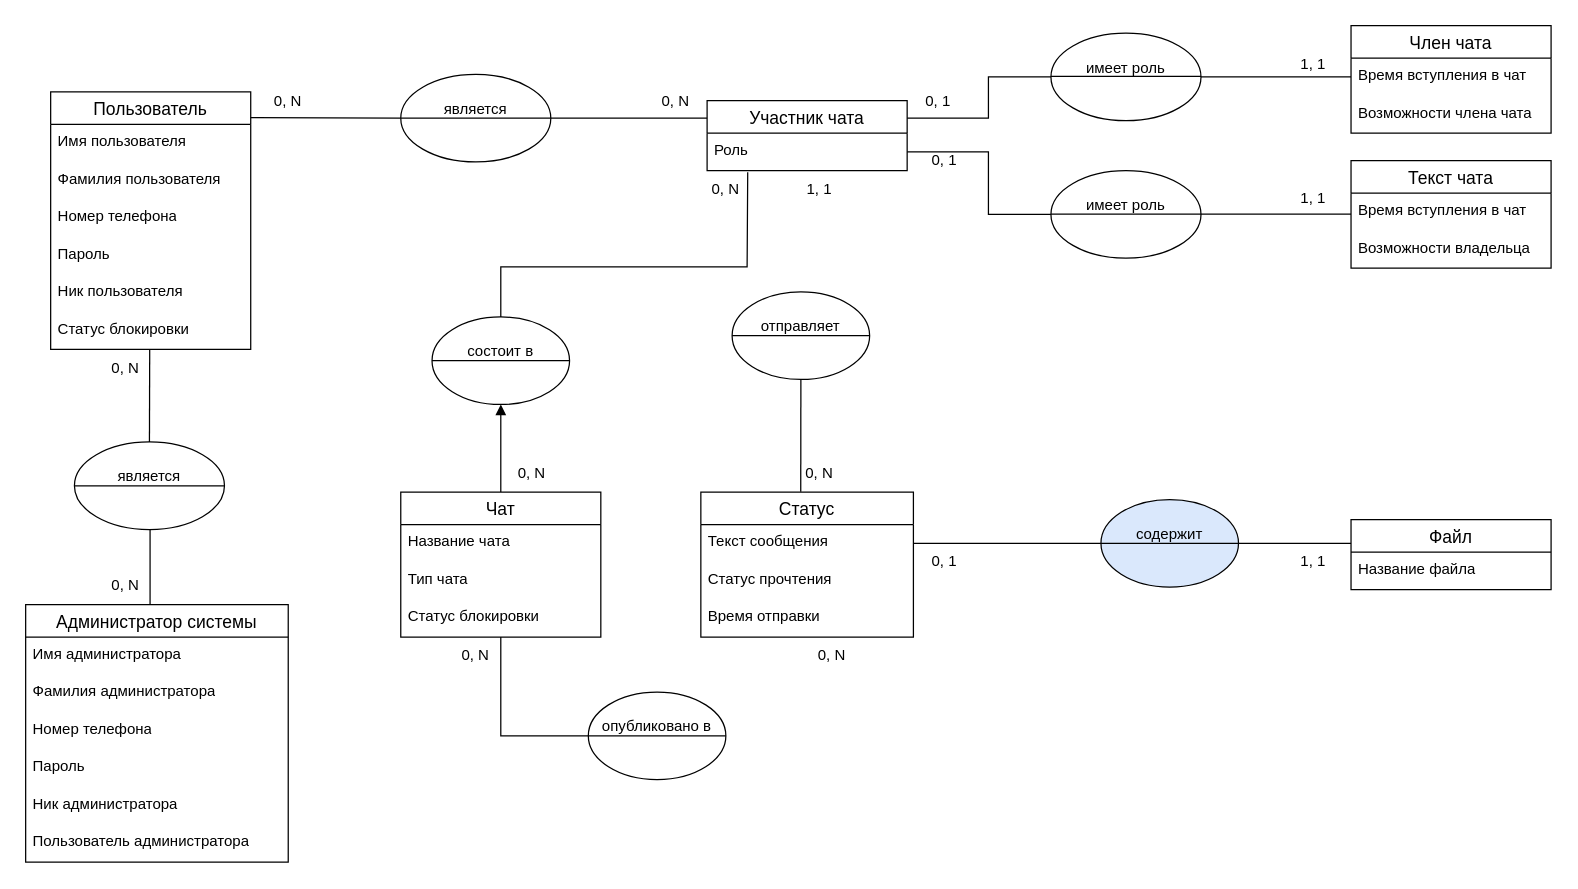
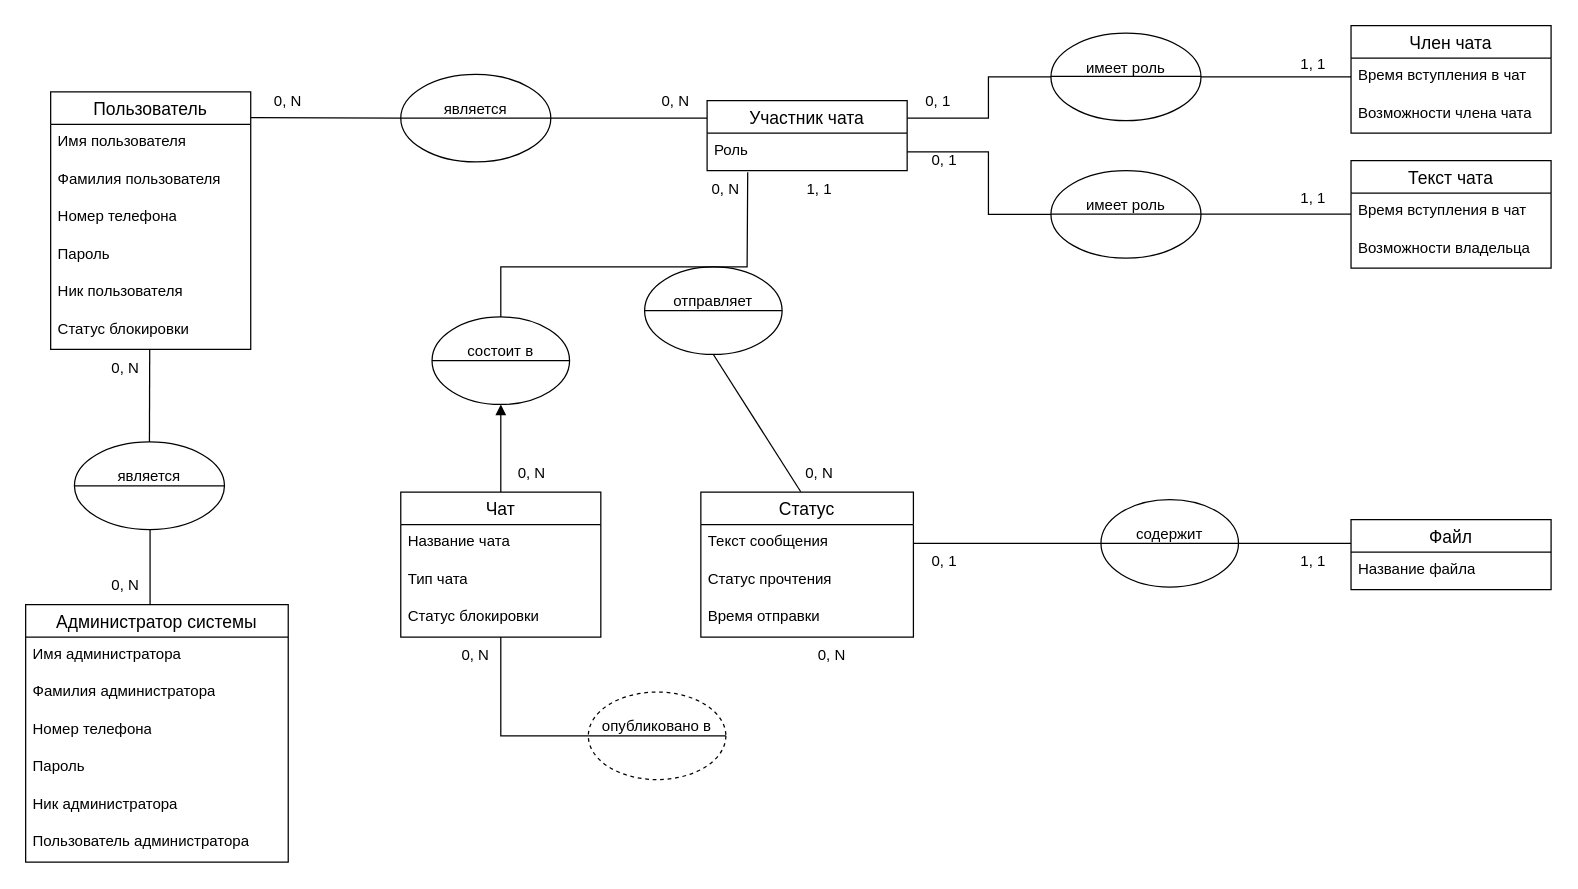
(801, 336) -> (713, 311)
(1169, 543) -> (1169, 543)
(657, 736) -> (657, 736)
